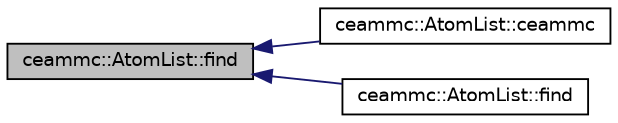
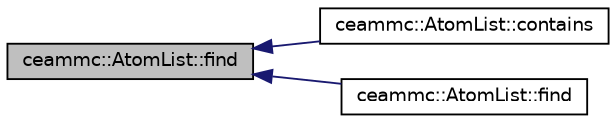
(465, 26) -> (464, 26)
